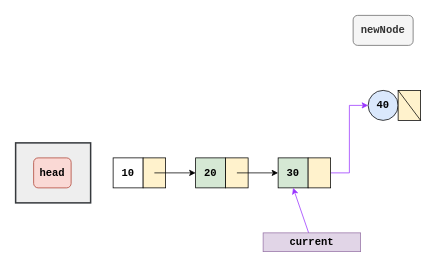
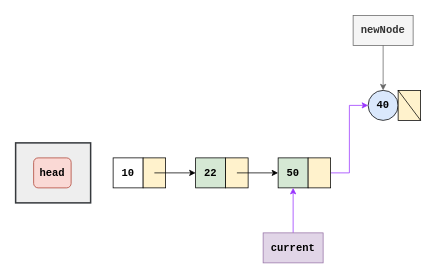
(383, 30) -> (383, 30)
none -> (383, 84)
(210, 173) -> (210, 173)
(293, 173) -> (293, 173)
(312, 242) -> (293, 248)
